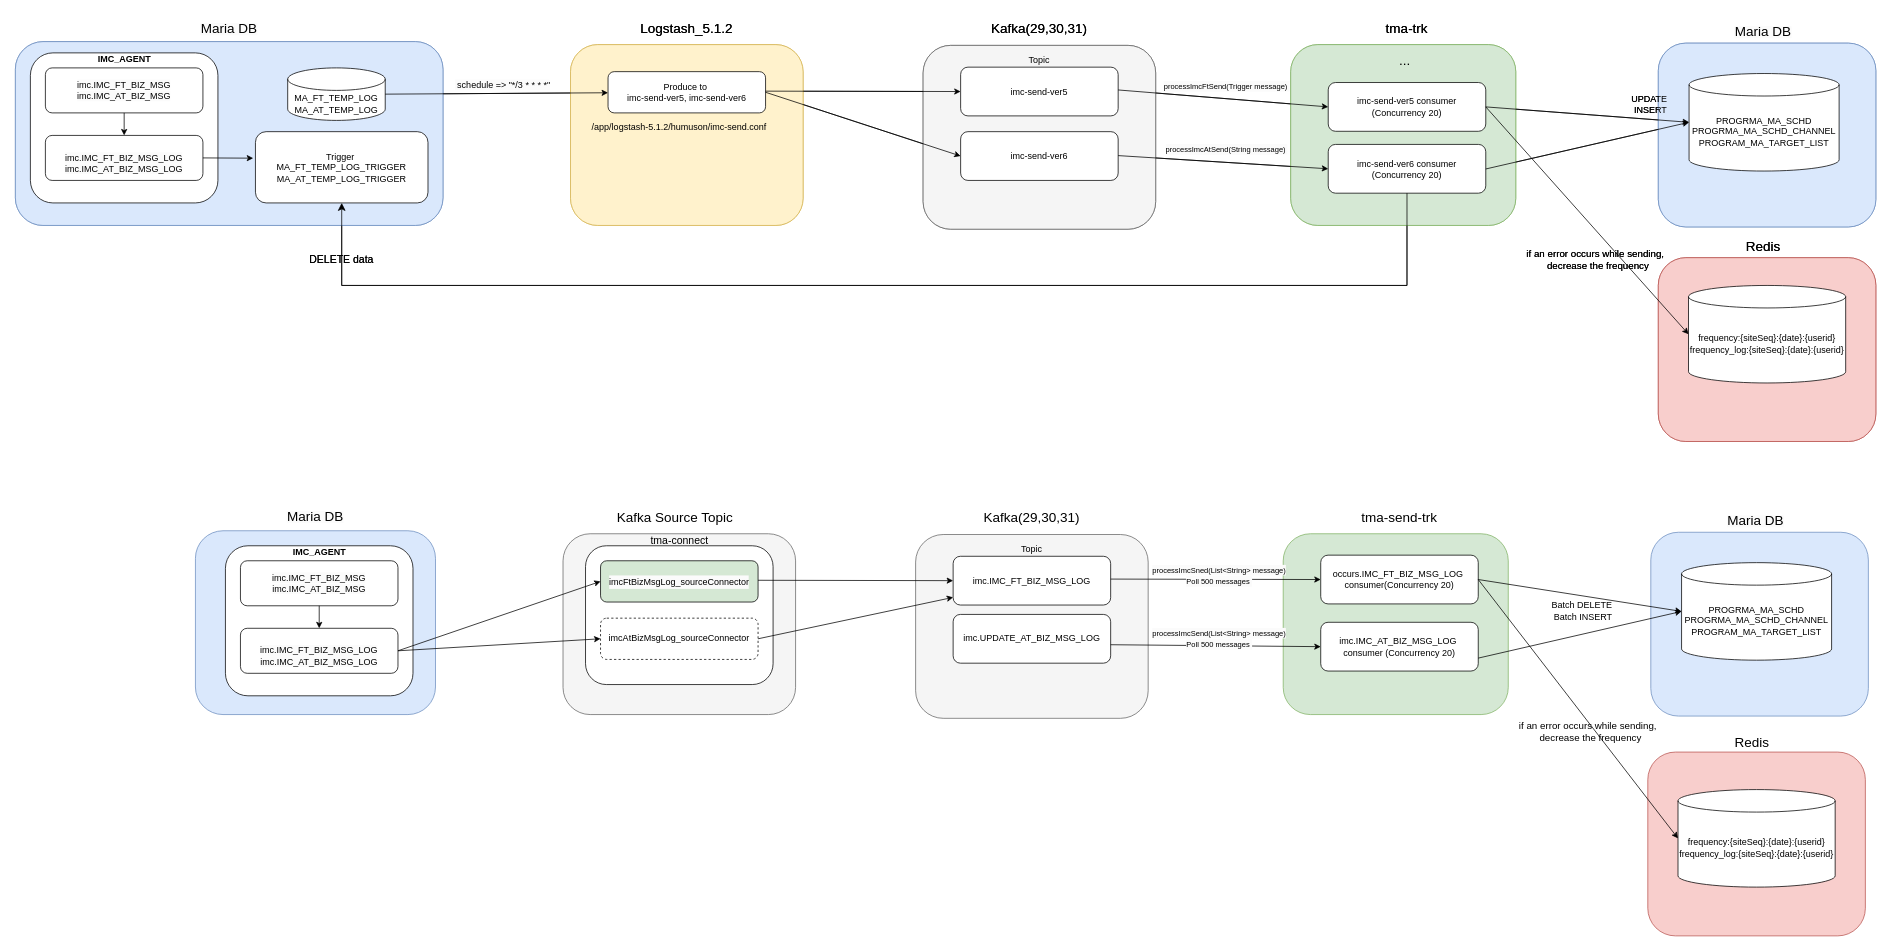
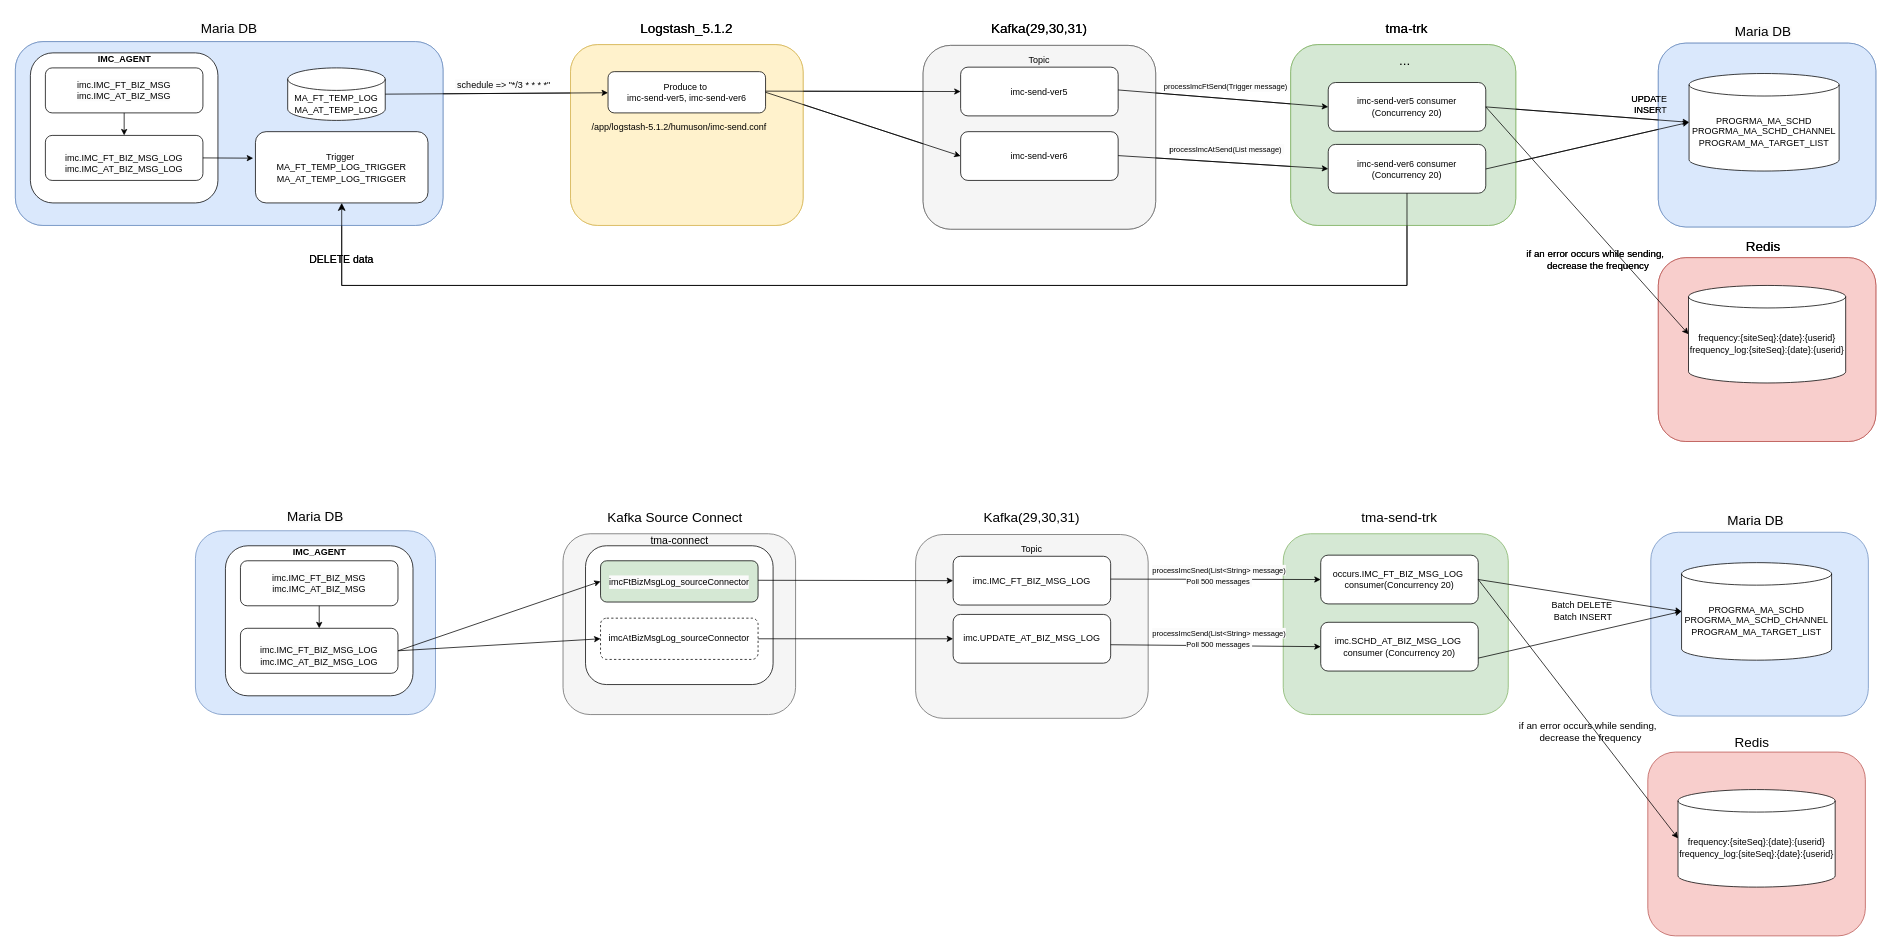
(1227, 150) -> (1227, 150)
(675, 518) -> (675, 518)
(854, 618) -> (854, 639)
(1399, 647) -> (1399, 647)
